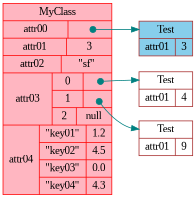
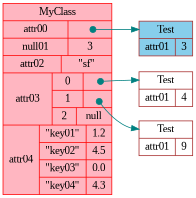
(35, 46) -> (36, 46)
